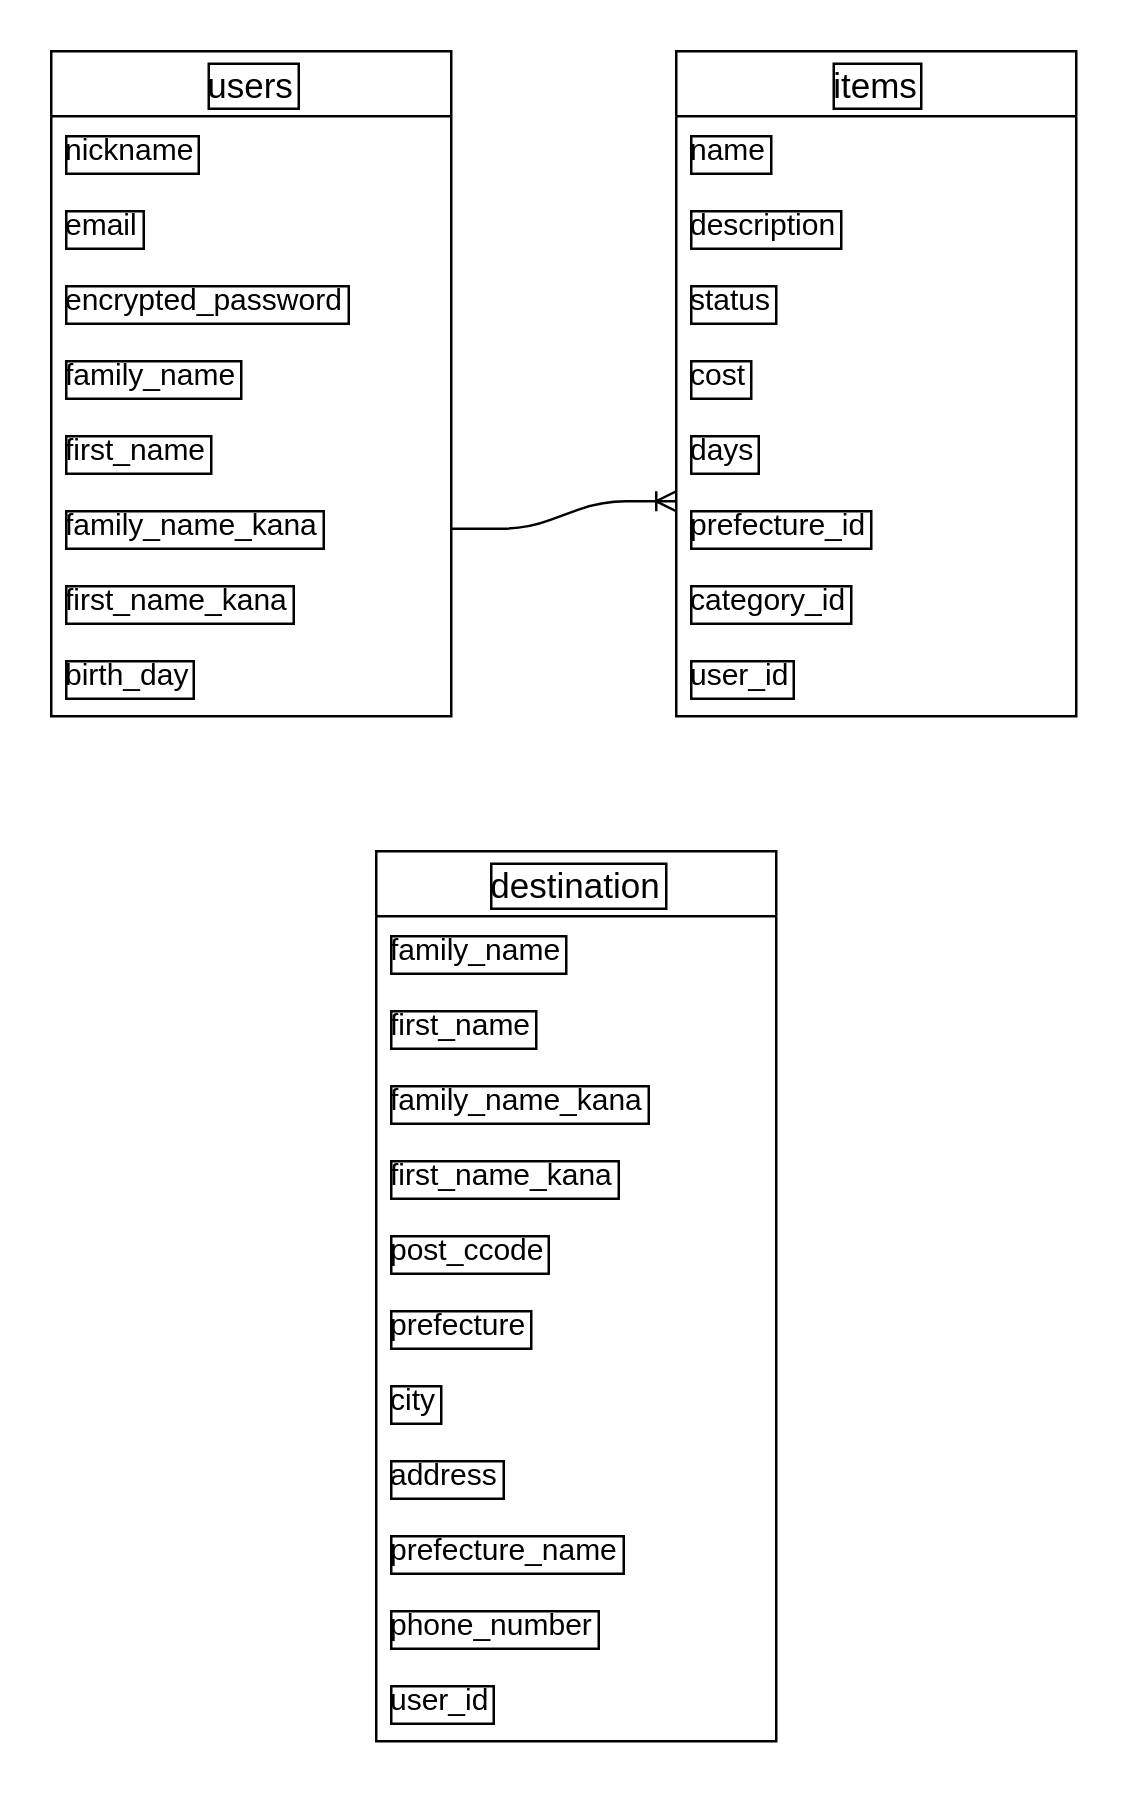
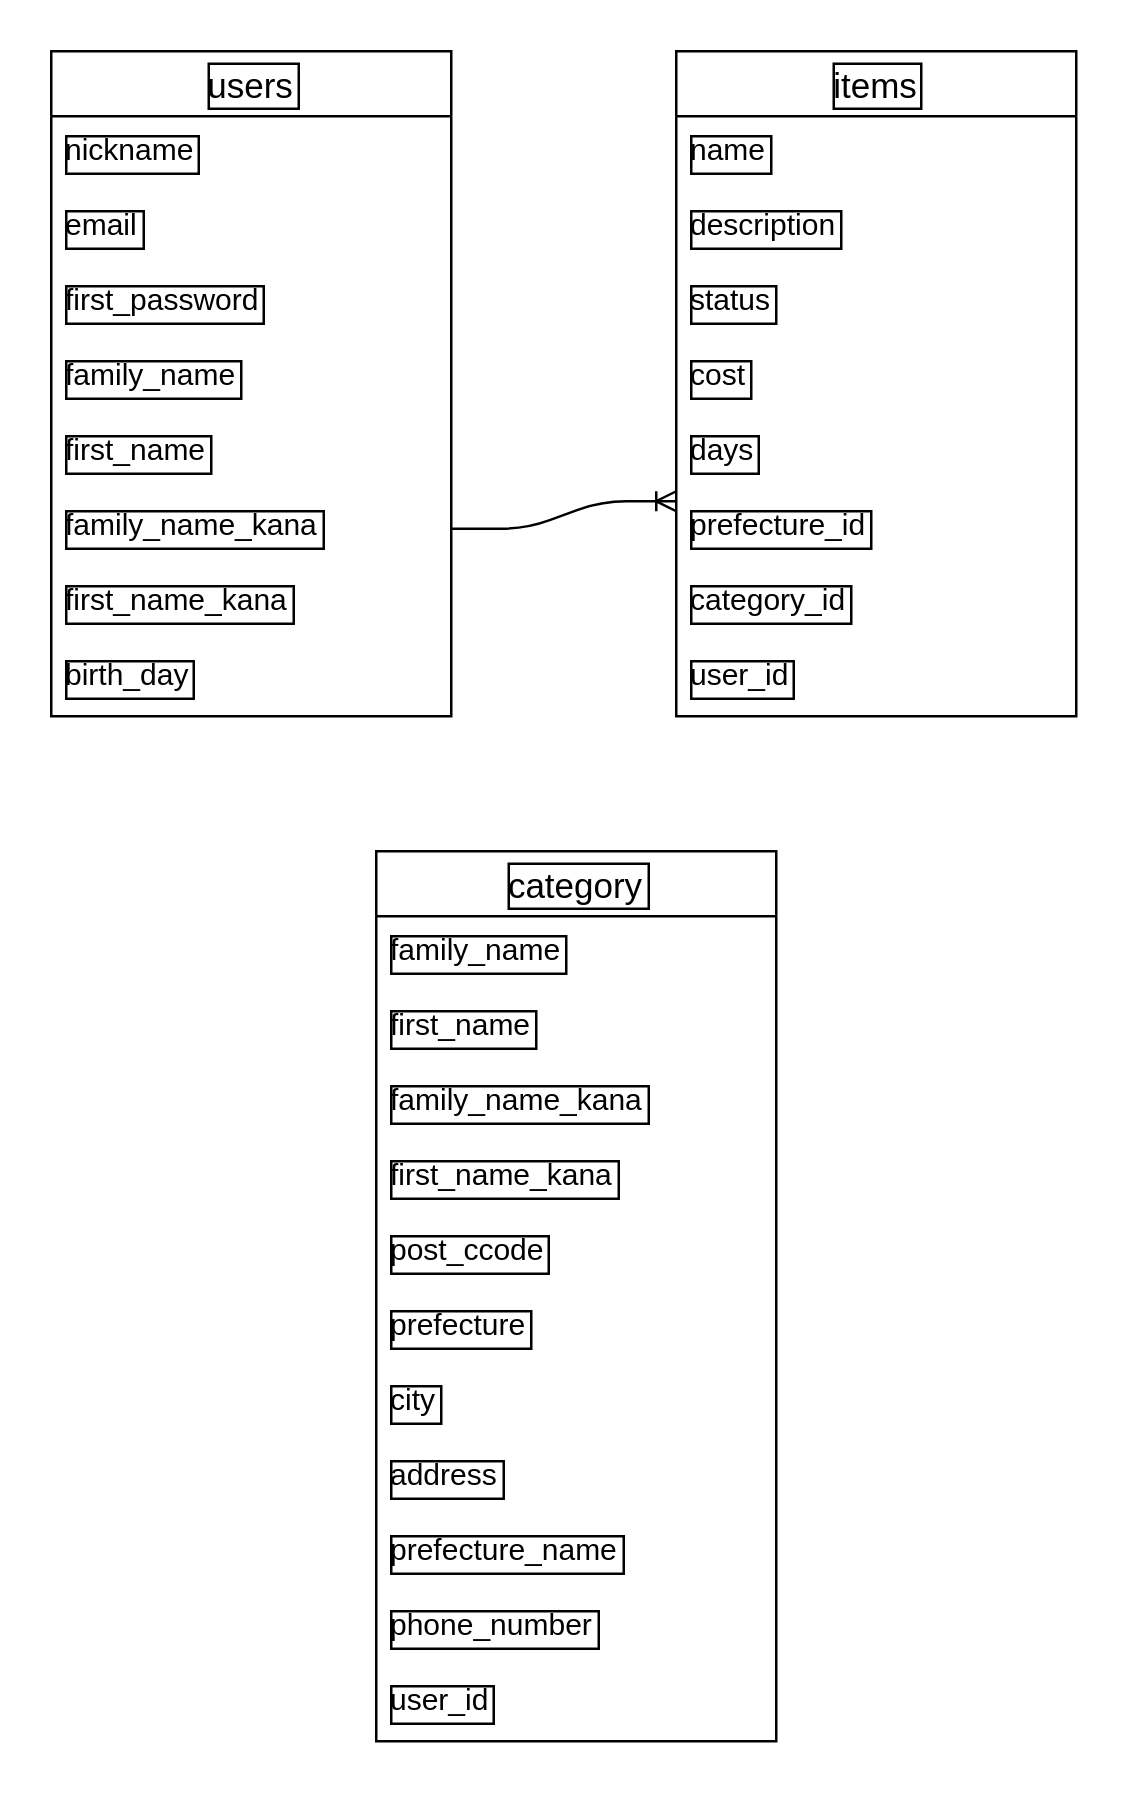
(216, 300) -> (179, 300)
(575, 886) -> (575, 886)
